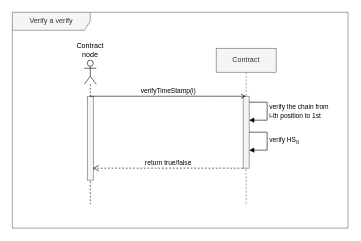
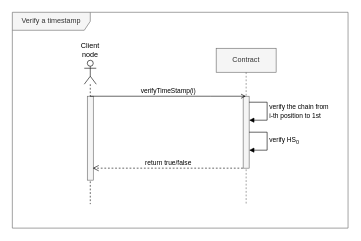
(51, 21) -> (51, 21)
(90, 37) -> (90, 41)
